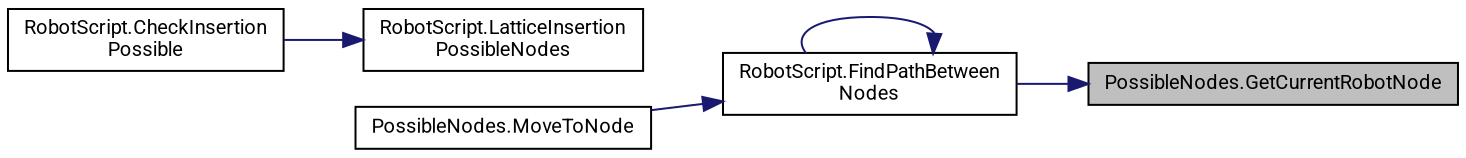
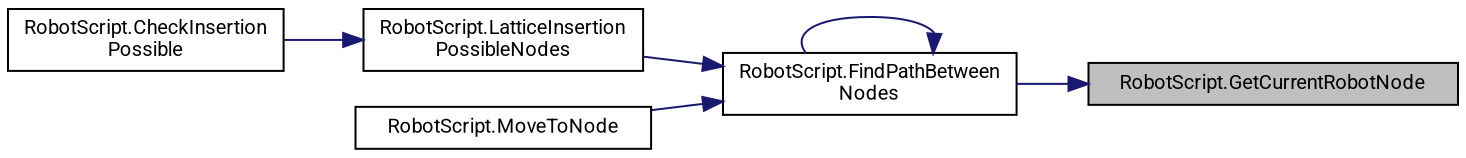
none -> (673, 60)
(1273, 84) -> (1273, 84)
(503, 128) -> (503, 128)
